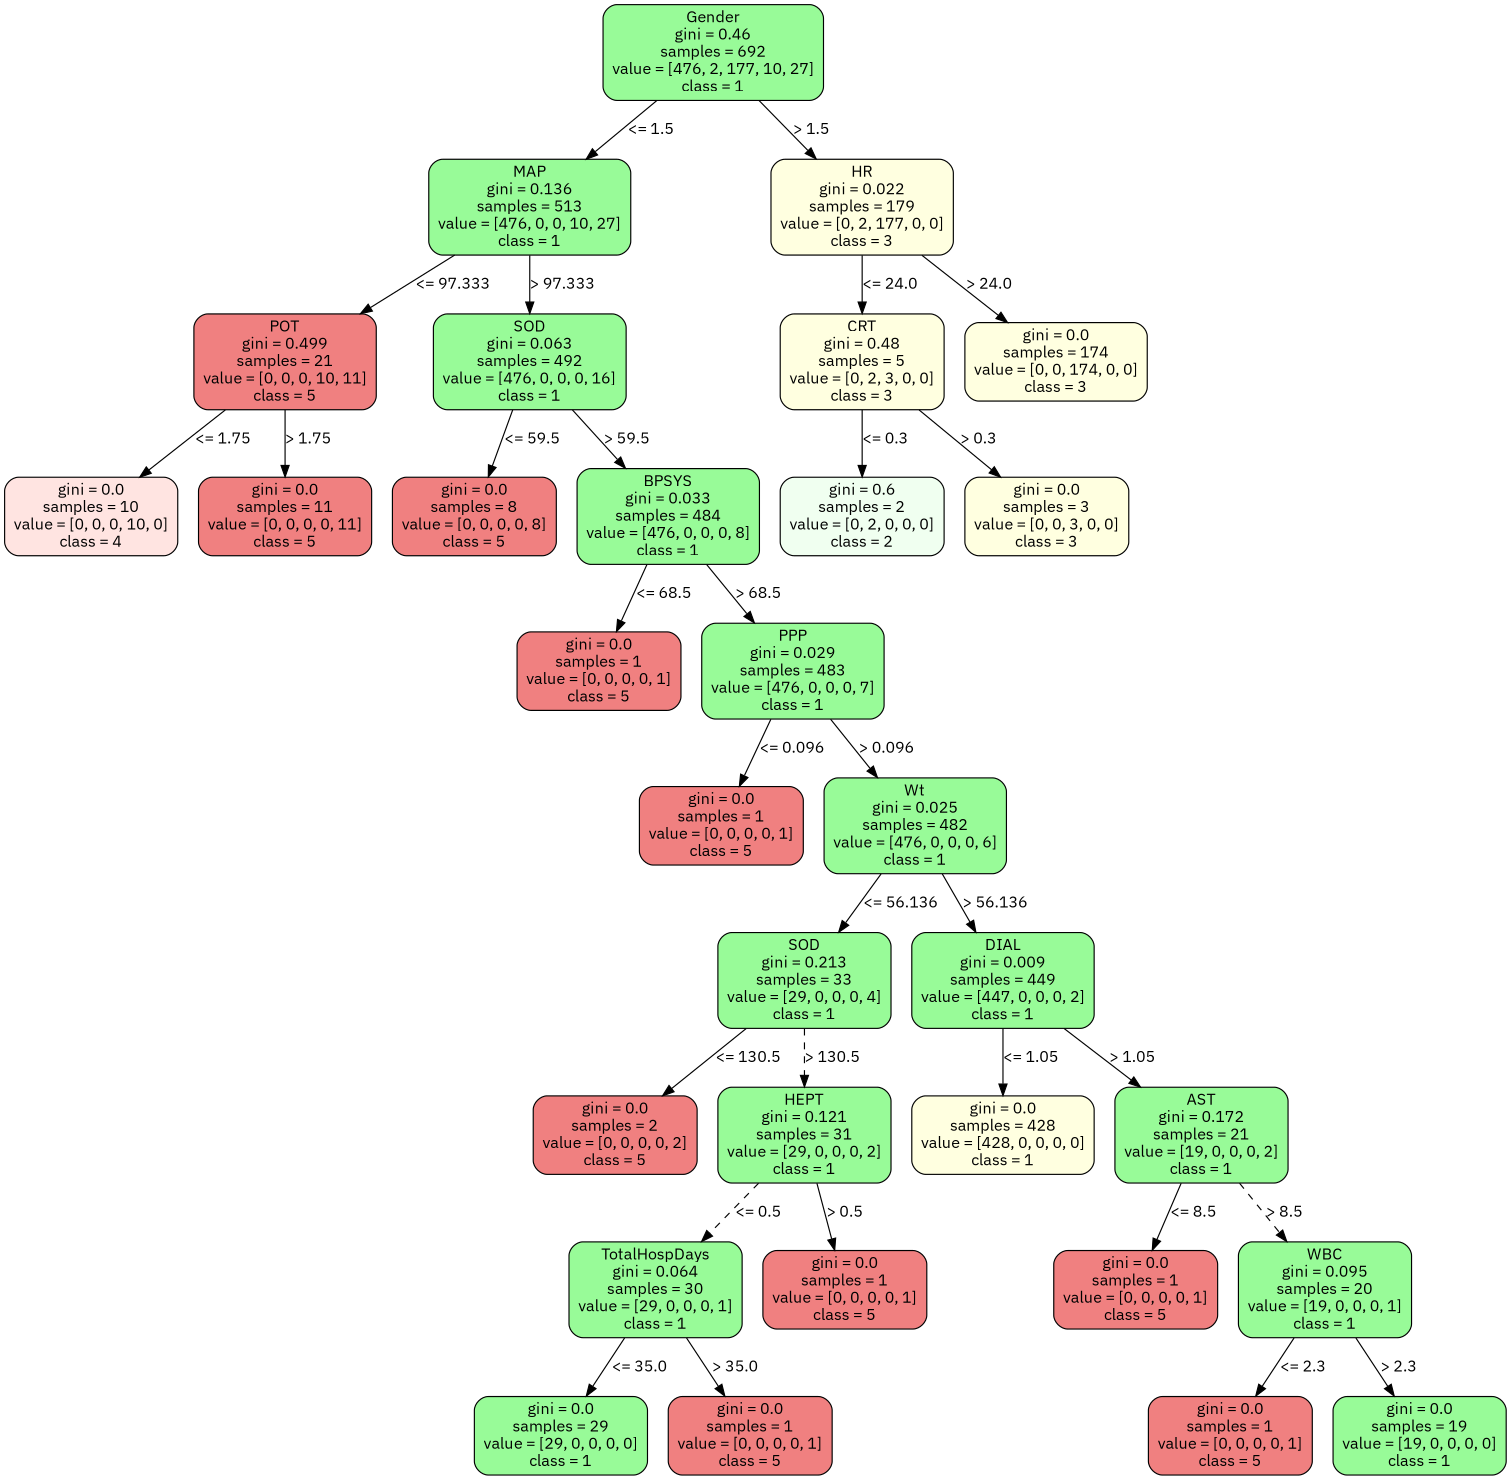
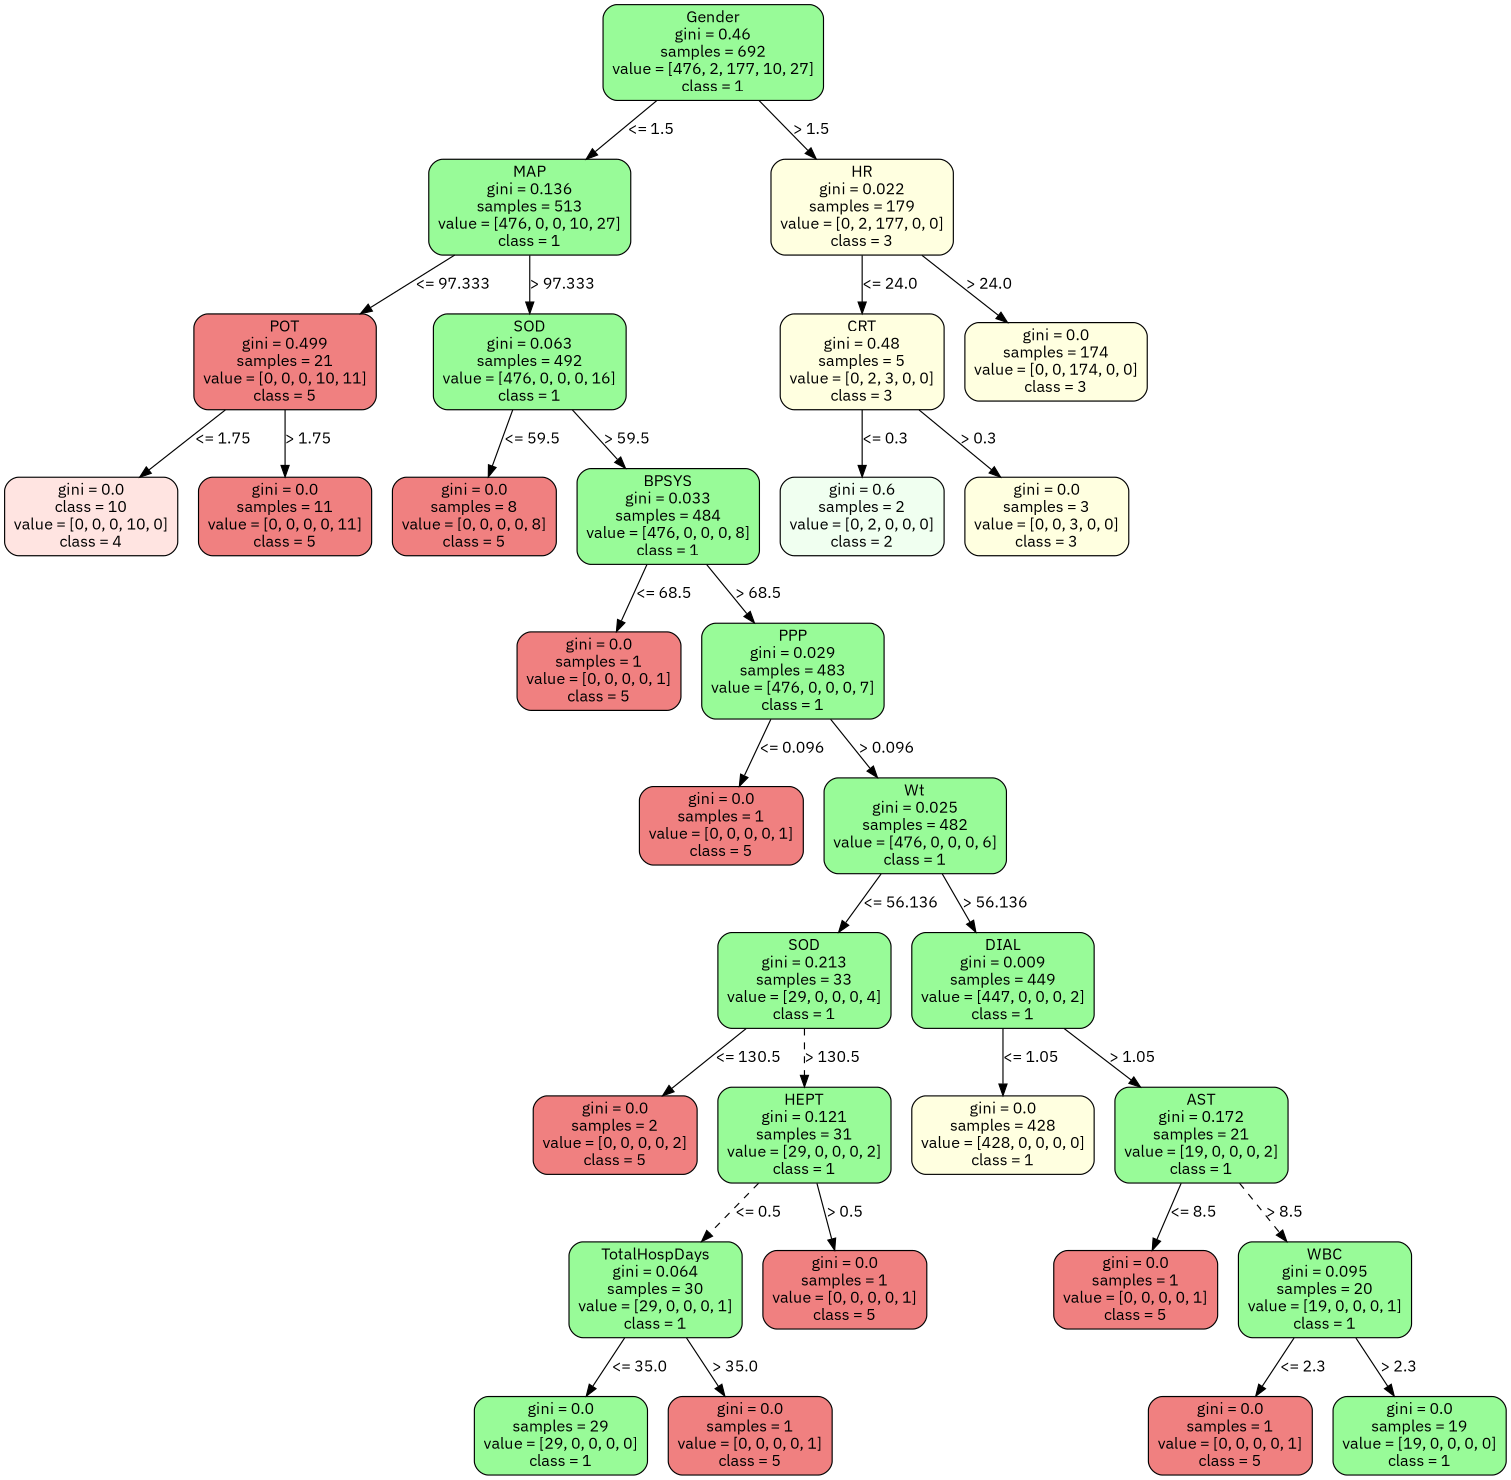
(91, 516) -> (91, 516)
